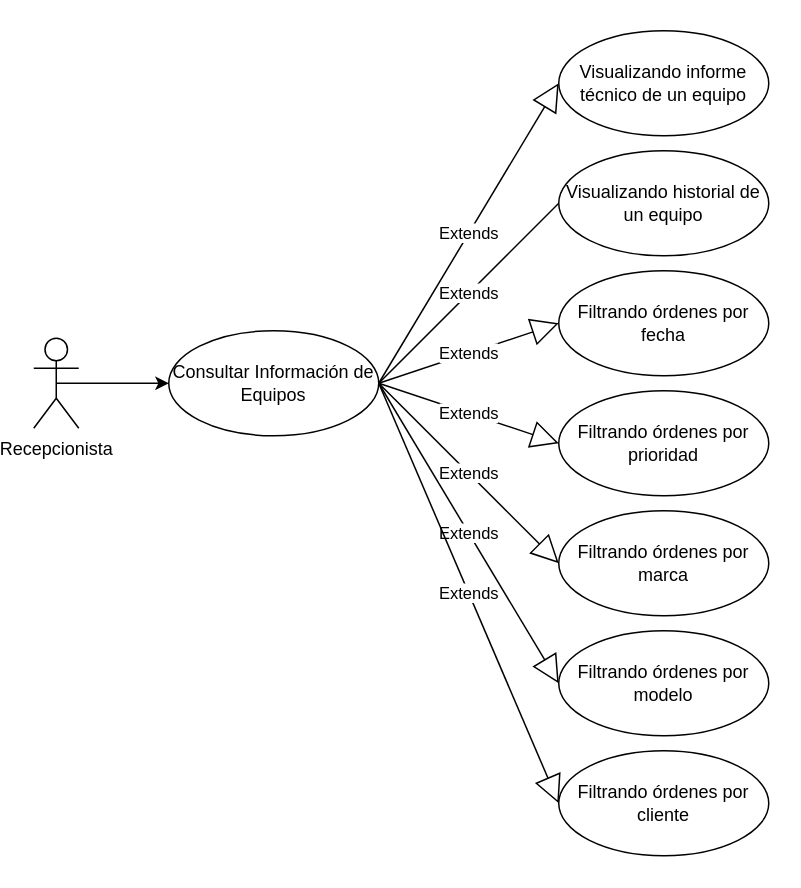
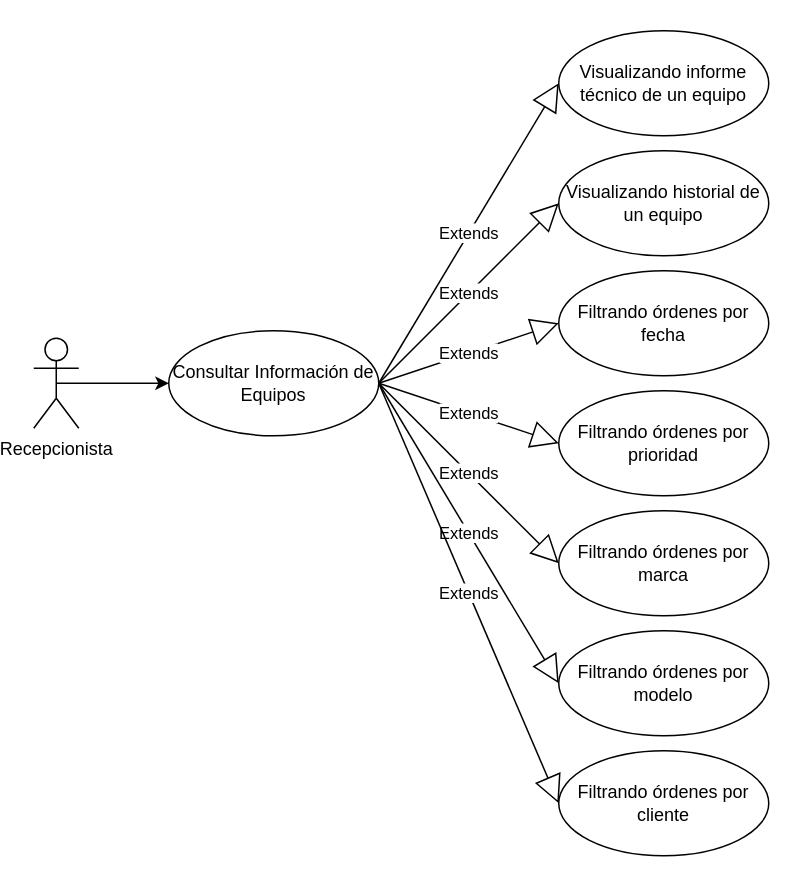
(548, 214) -> (539, 223)
